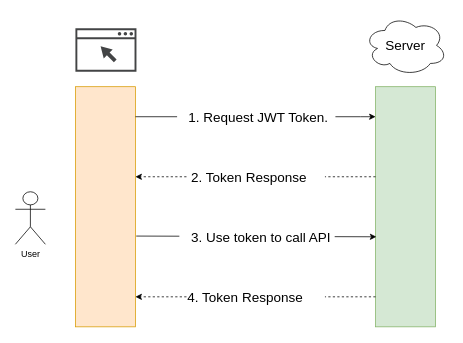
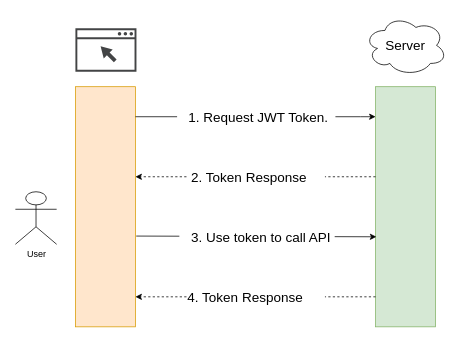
(30, 218) -> (36, 218)
